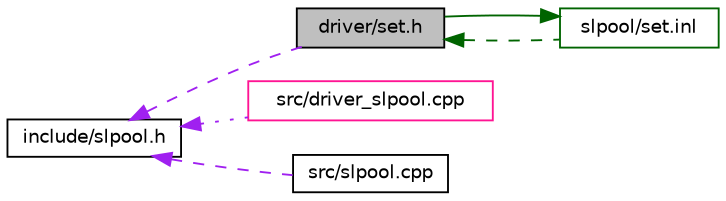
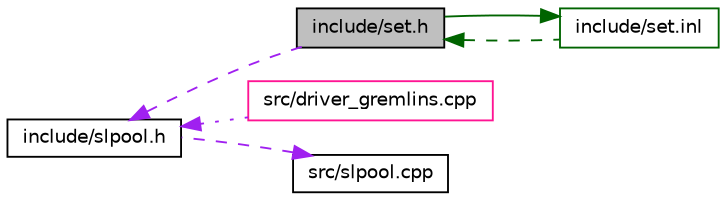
(371, 28) -> (371, 28)
(639, 28) -> (639, 28)
(371, 101) -> (371, 101)
(232, 168) -> (238, 144)
